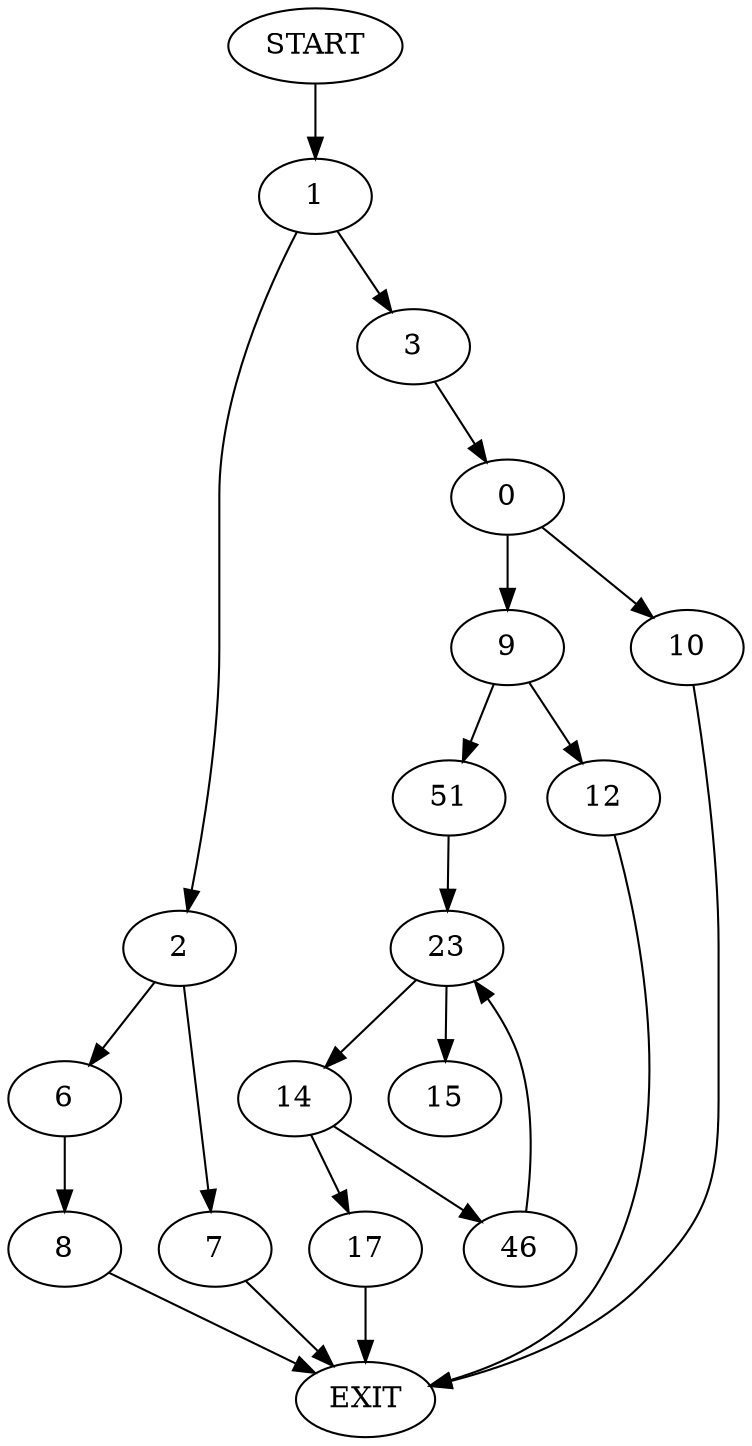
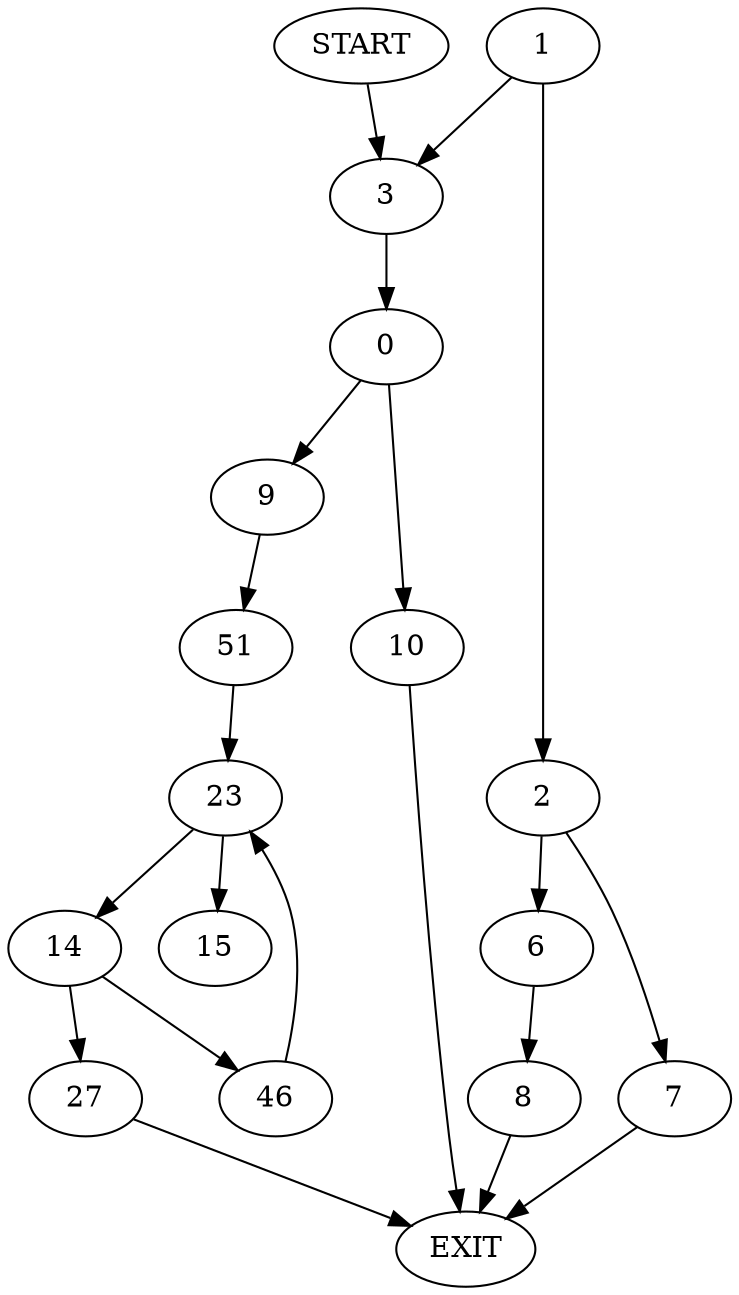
(315, 111) -> (372, 111)
(604, 798) -> none
(366, 1249) -> (86, 1099)
